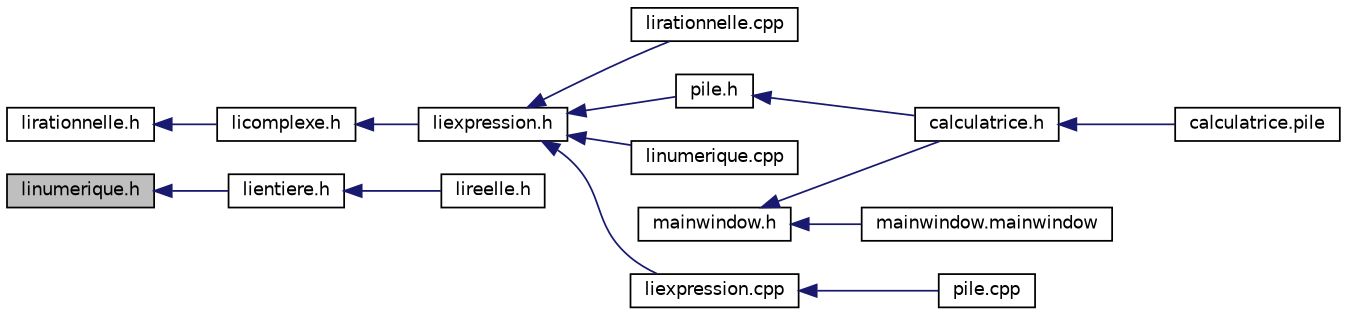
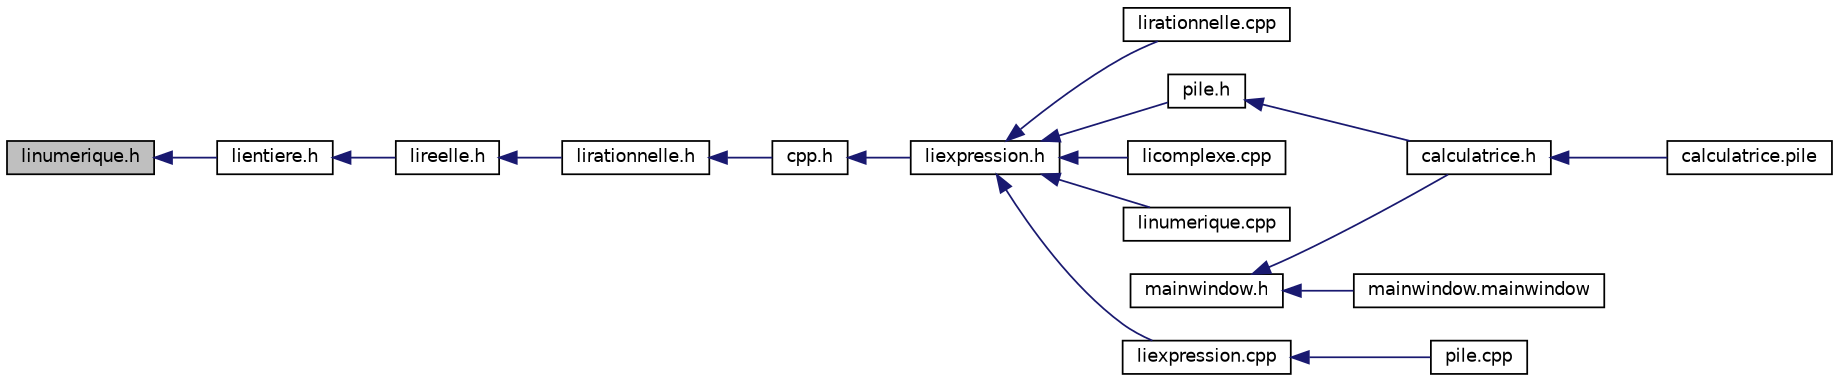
(286, 124) -> (810, 158)
none -> (539, 158)
none -> (1207, 158)
